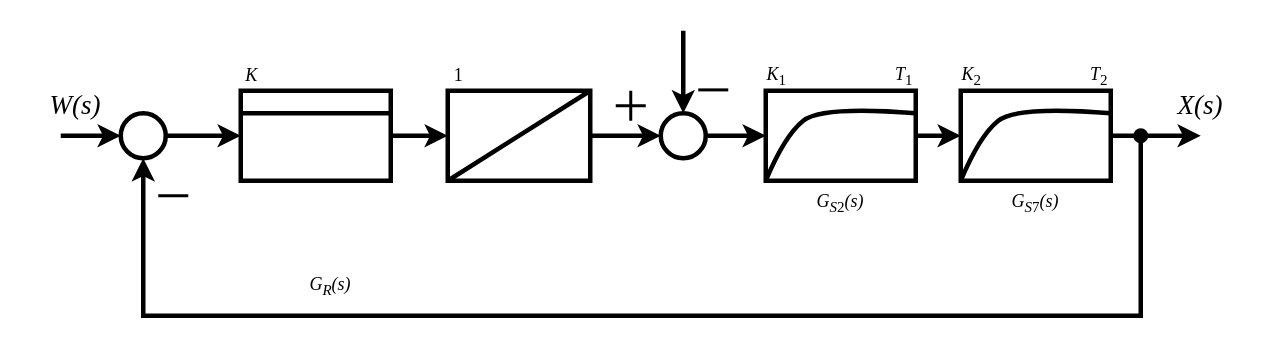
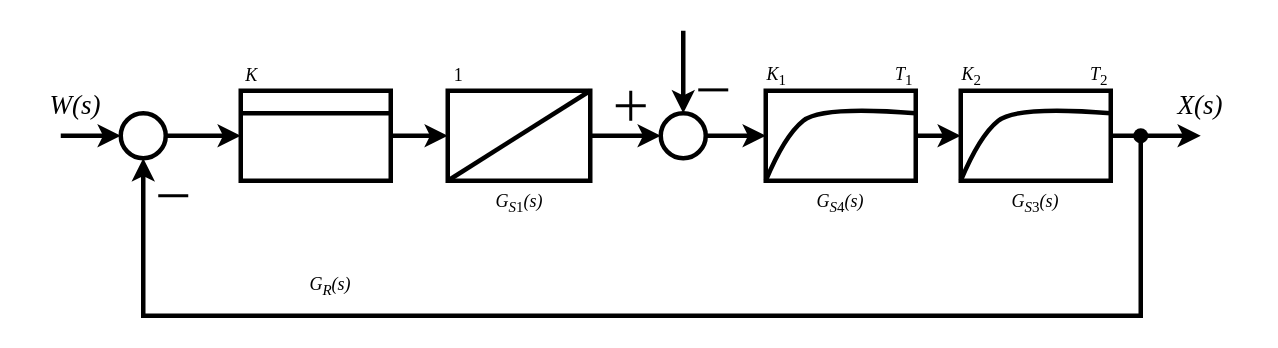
none -> (519, 203)
(841, 203) -> (841, 203)
(1036, 203) -> (1036, 203)
